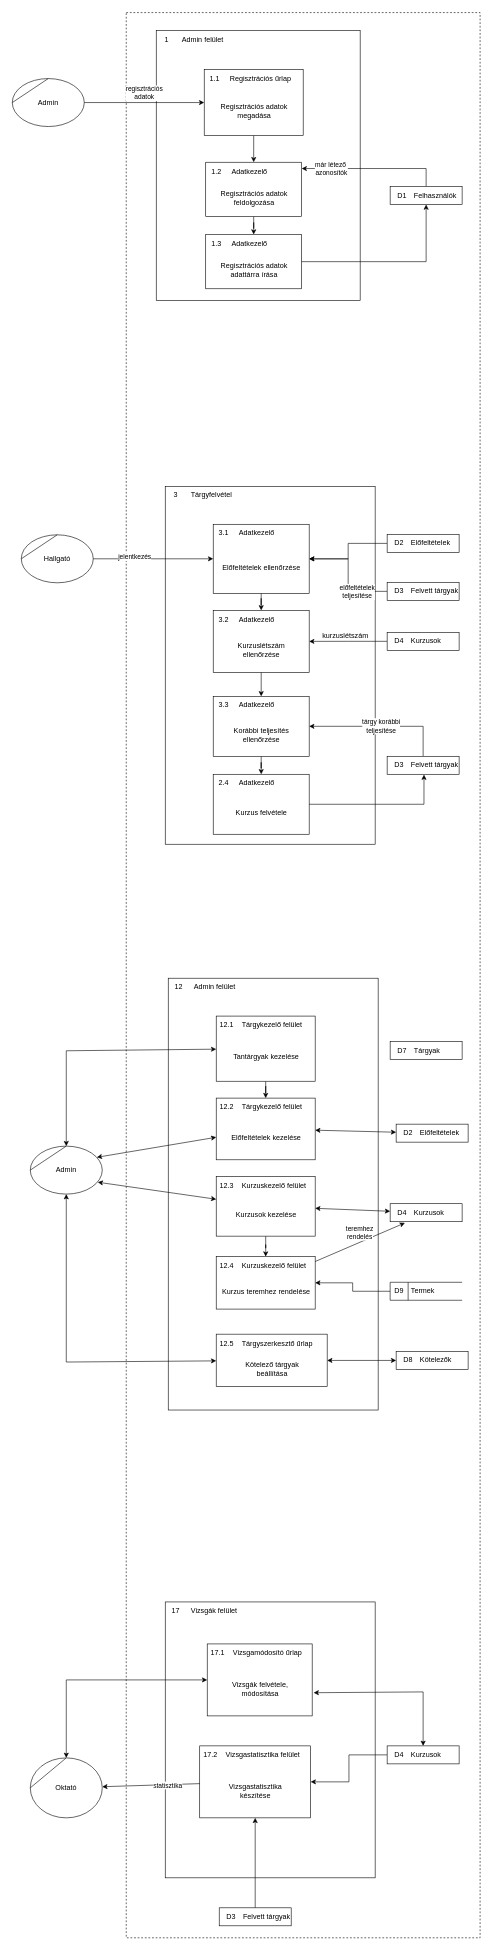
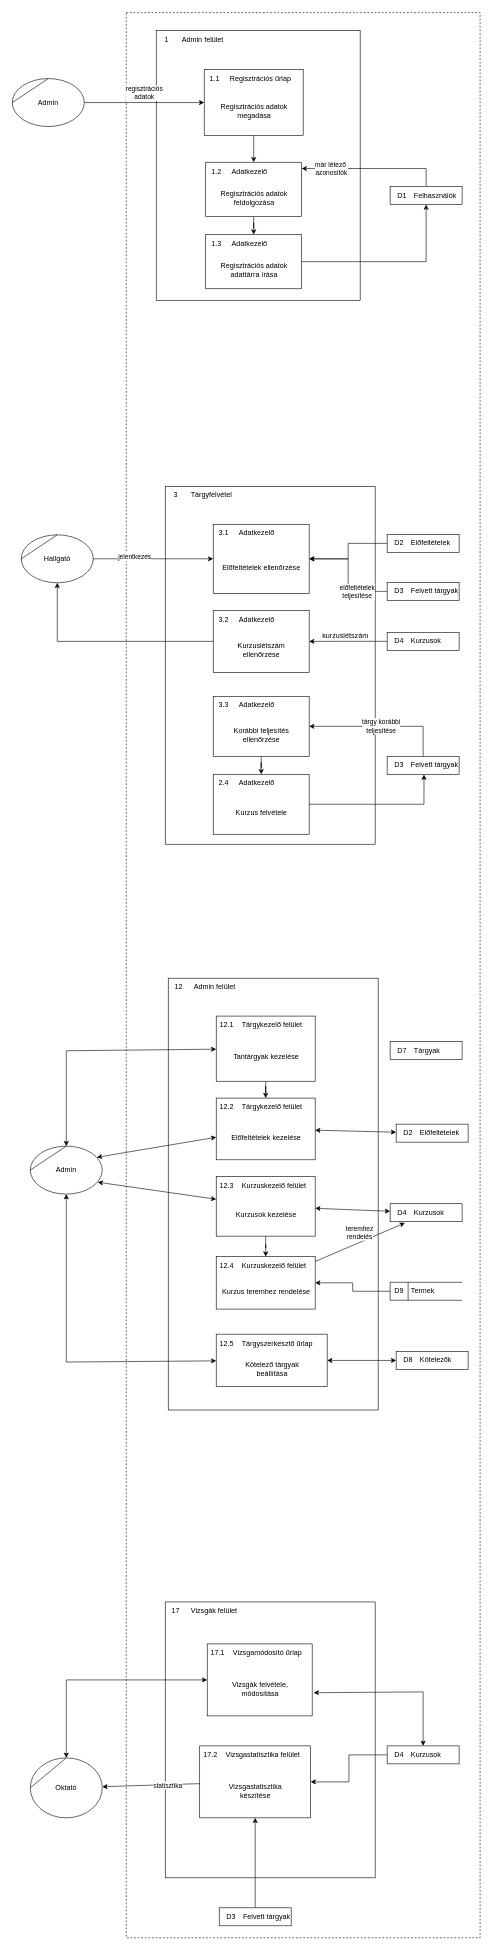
(261, 603) -> none
(261, 690) -> (134, 641)
